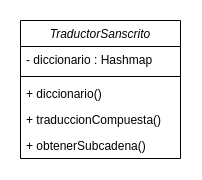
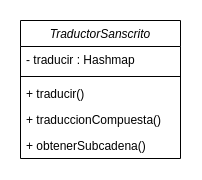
(92, 60) -> (85, 60)
(70, 94) -> (63, 94)
